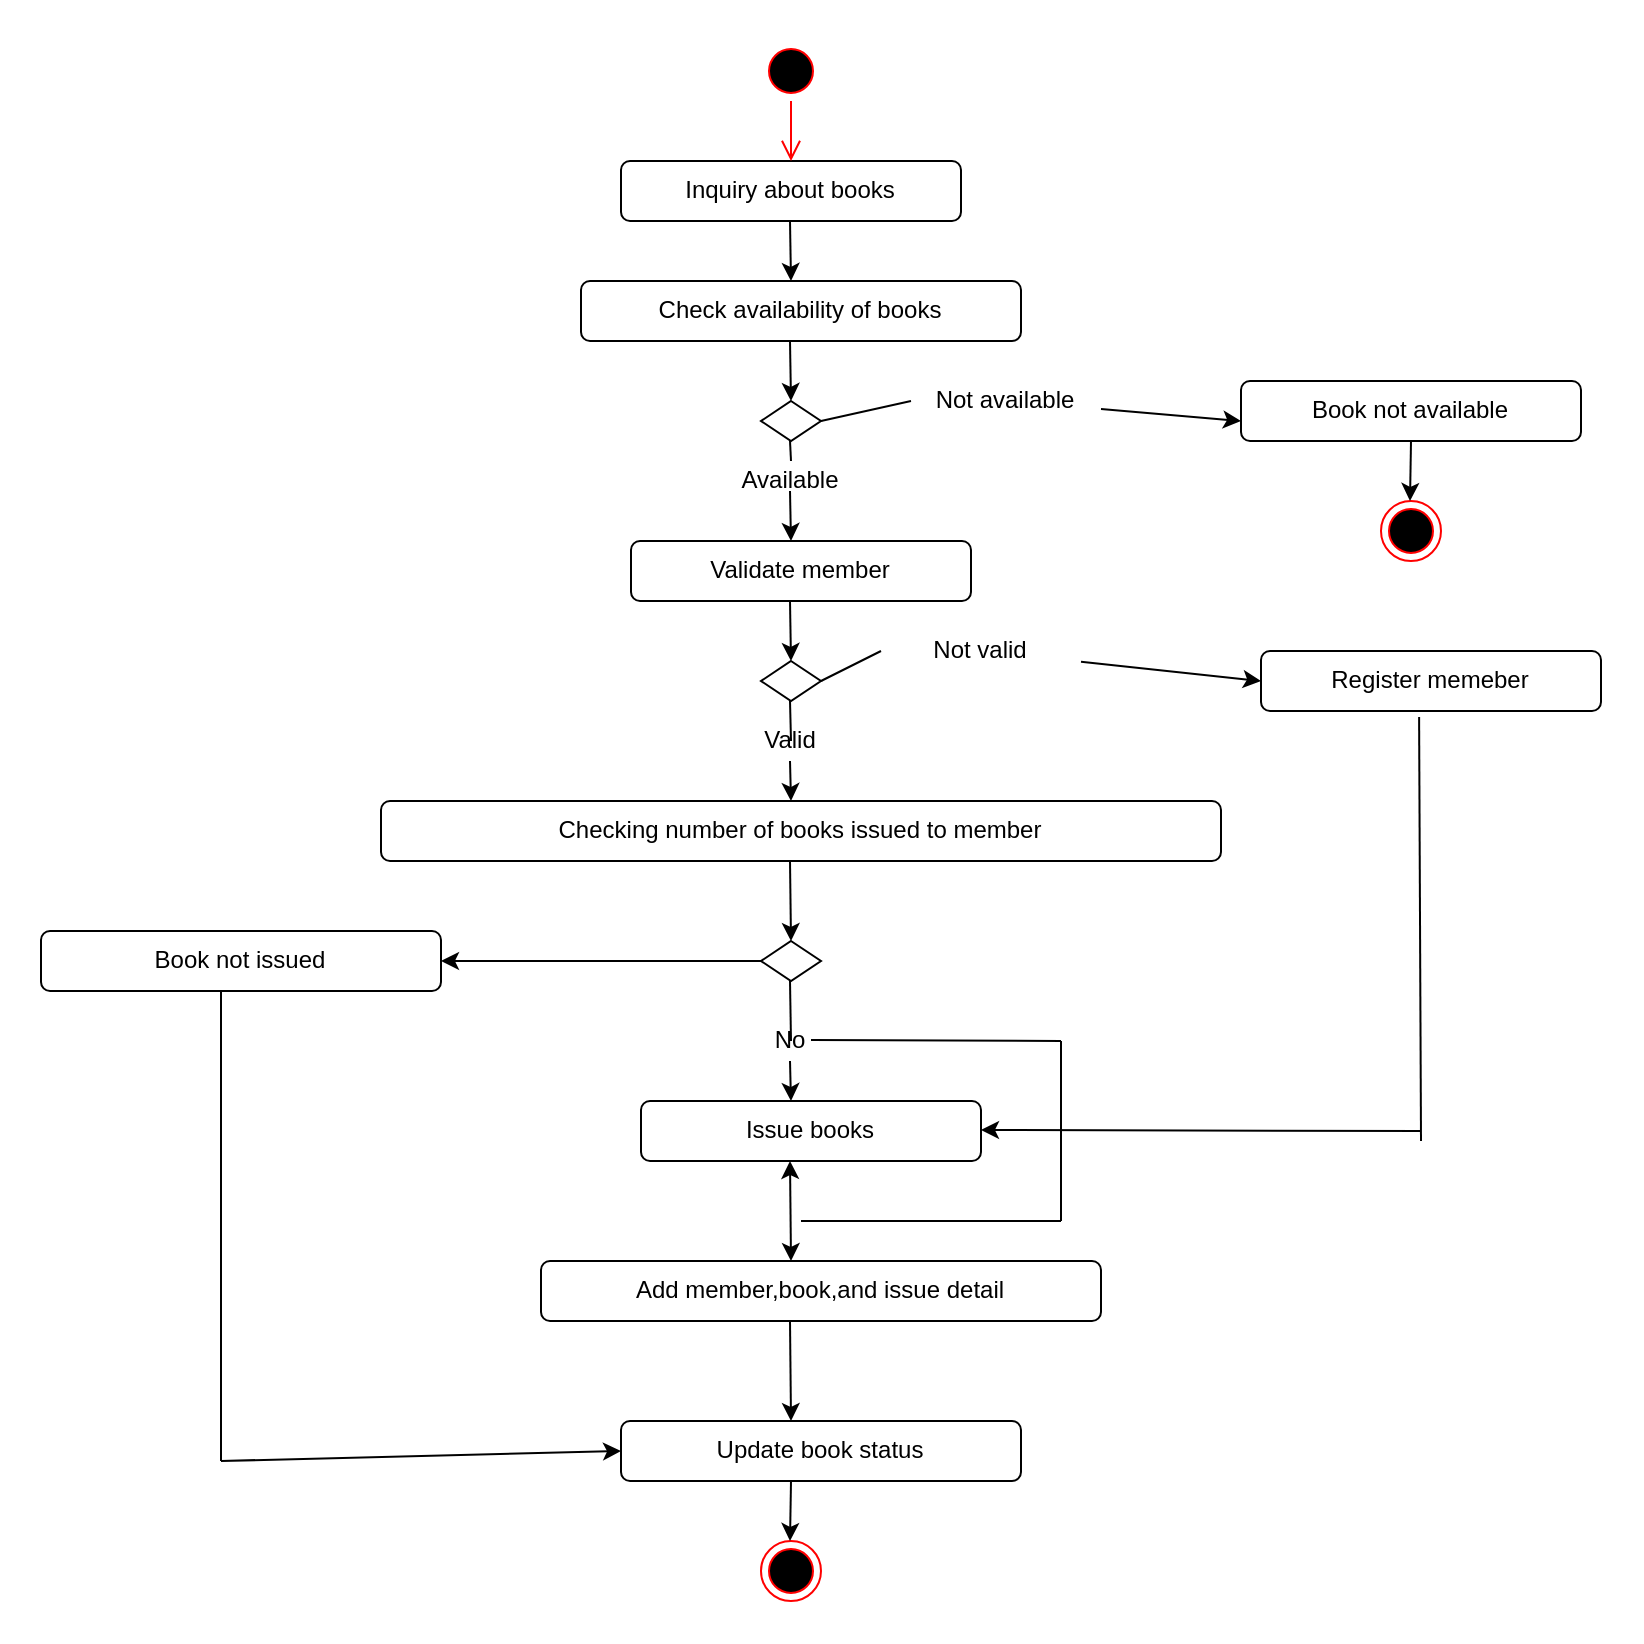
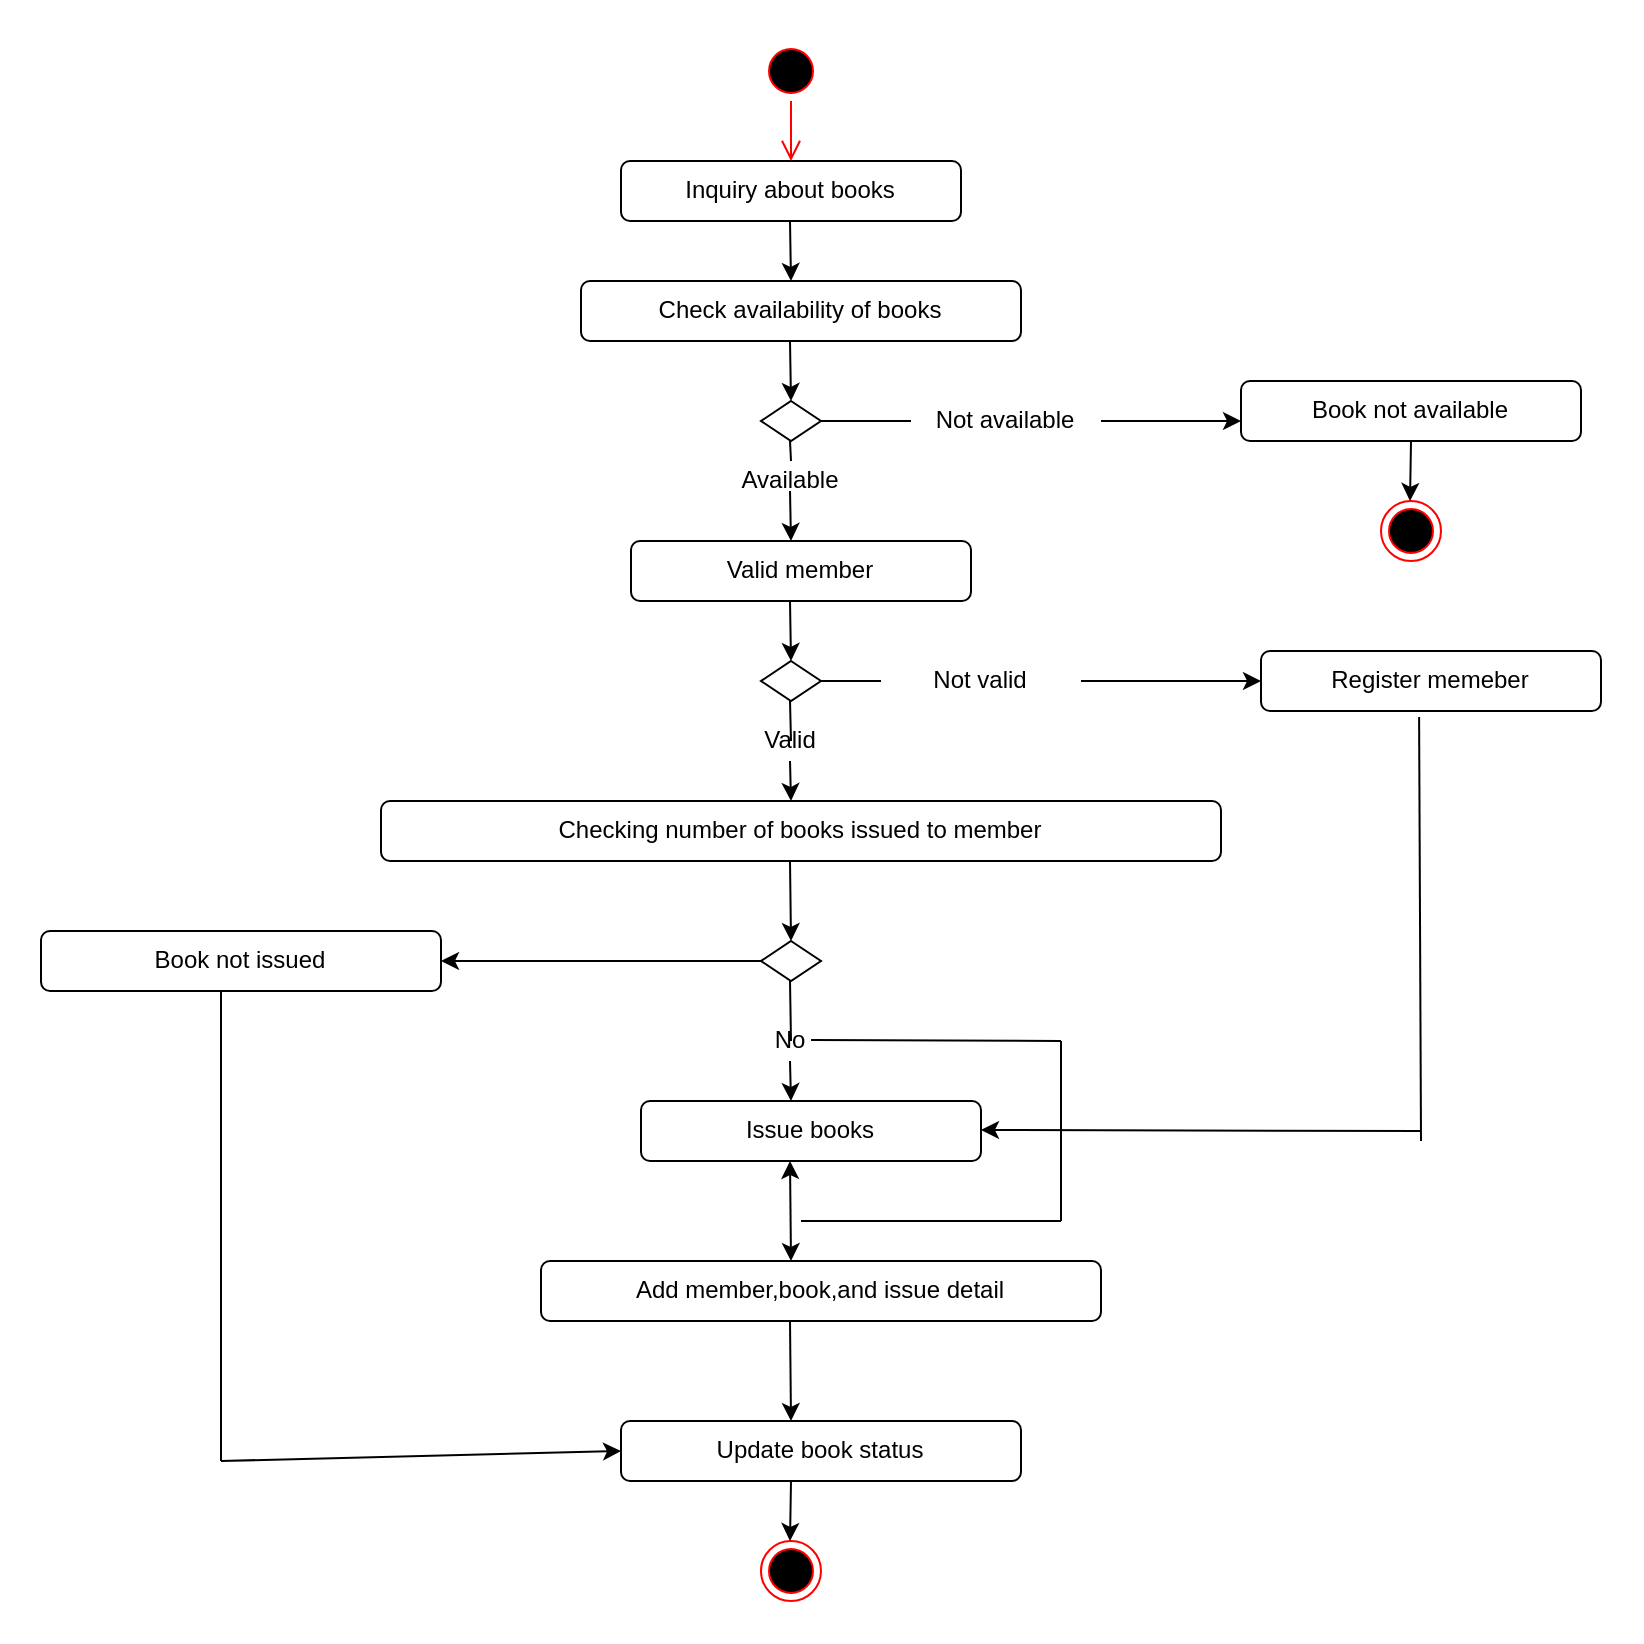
(1006, 401) -> (1006, 421)
(801, 571) -> (801, 571)
(981, 651) -> (981, 681)
